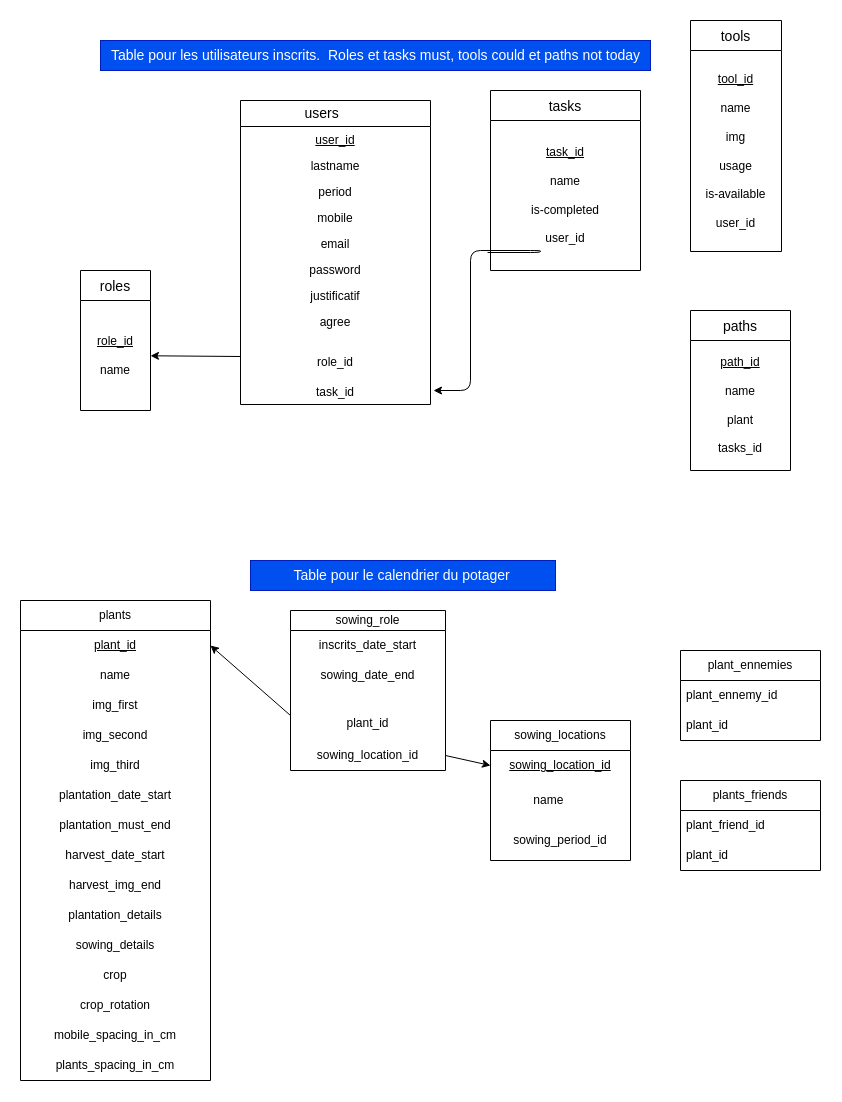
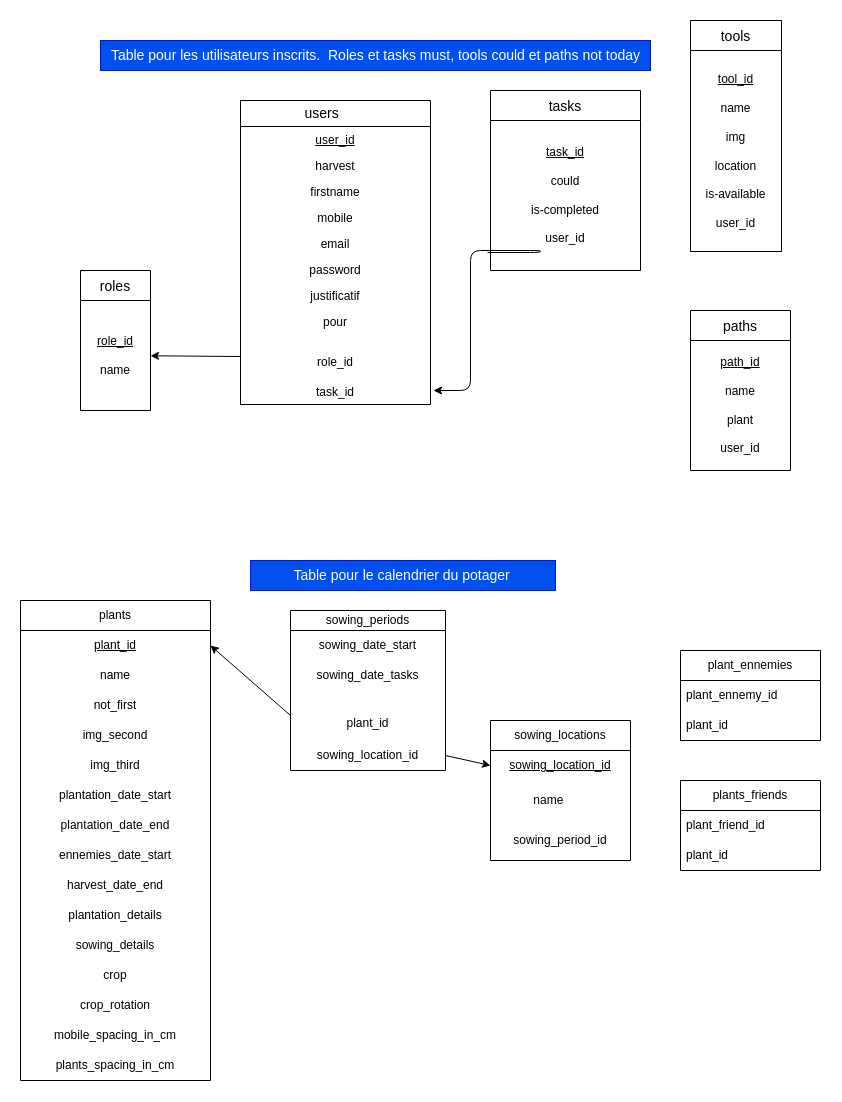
(736, 152) -> (736, 152)
(336, 167) -> (336, 167)
(336, 193) -> (336, 193)
(566, 196) -> (566, 196)
(336, 323) -> (336, 323)
(741, 406) -> (741, 406)
(368, 621) -> (368, 621)
(368, 646) -> (368, 646)
(368, 676) -> (368, 676)
(116, 706) -> (116, 706)
(116, 826) -> (116, 826)
(116, 856) -> (116, 856)
(116, 886) -> (116, 886)
